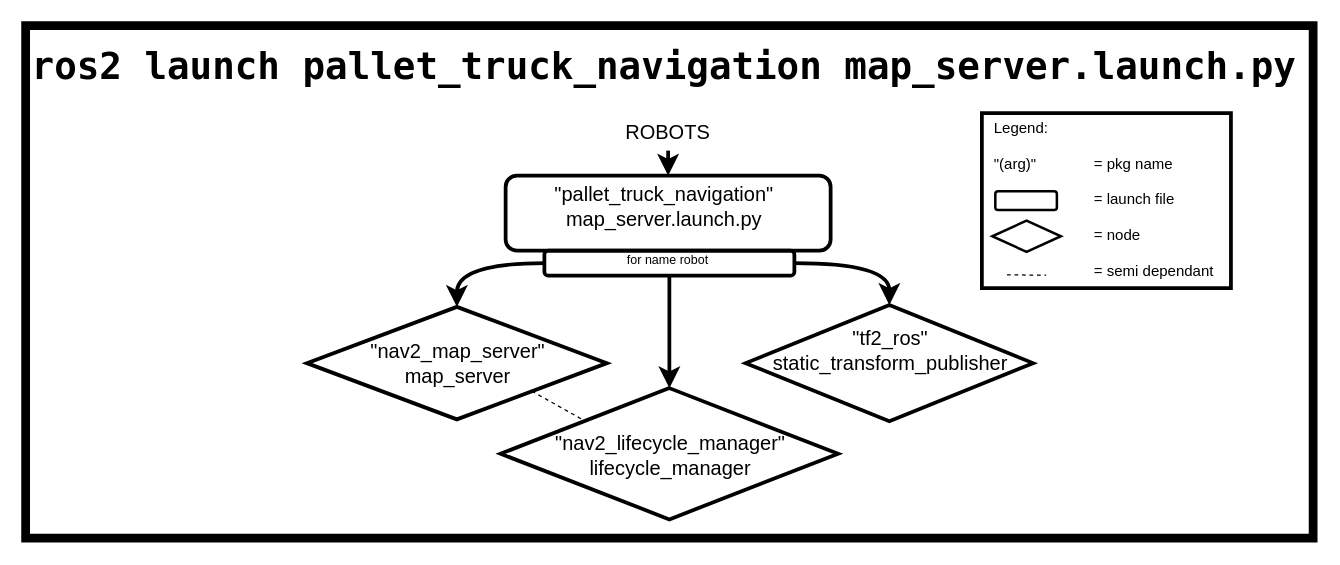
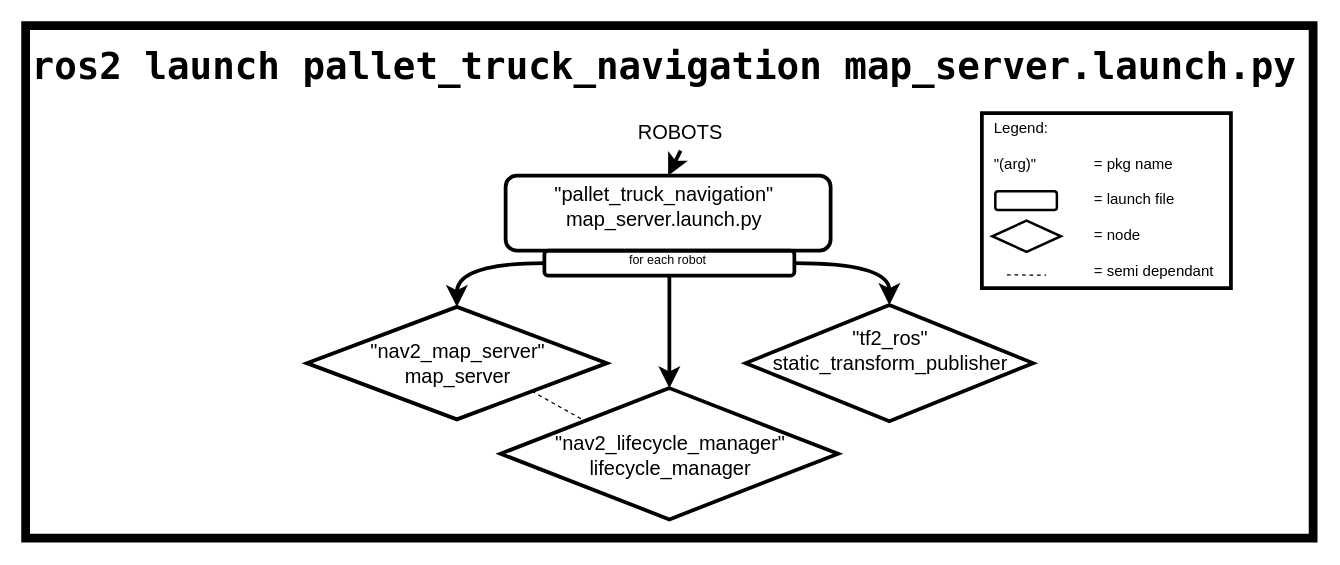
(668, 132) -> (681, 132)
(668, 257) -> (668, 257)
